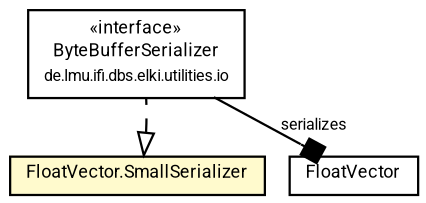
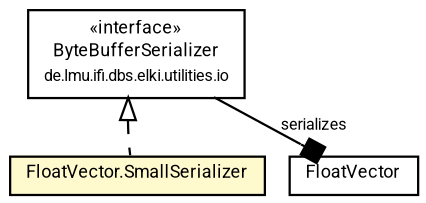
(147, 115) -> (129, 138)
